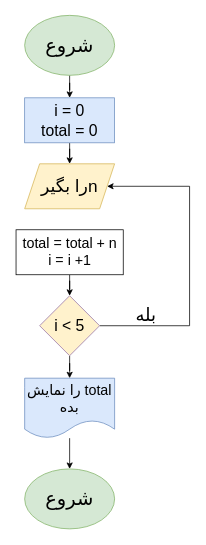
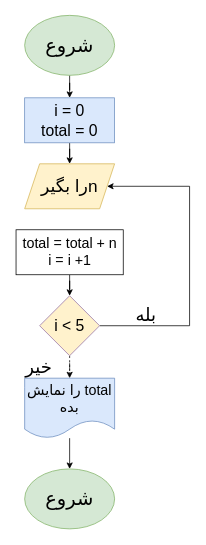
none -> (38, 367)
(69, 371) -> (69, 371)
